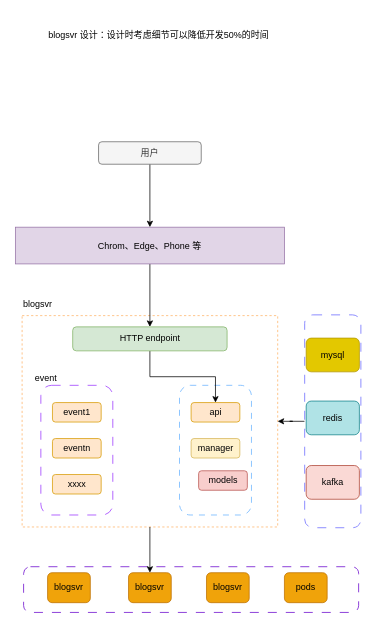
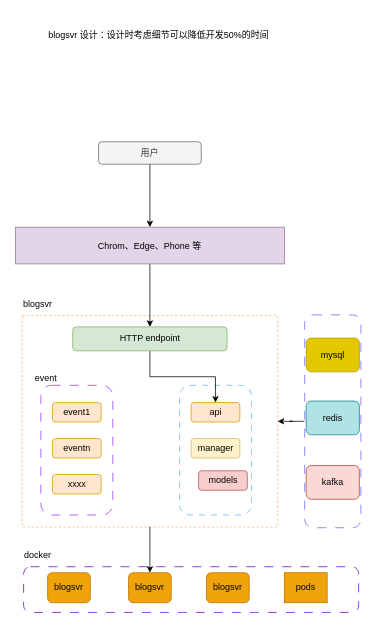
none -> (38, 555)
(306, 588) -> (306, 588)
